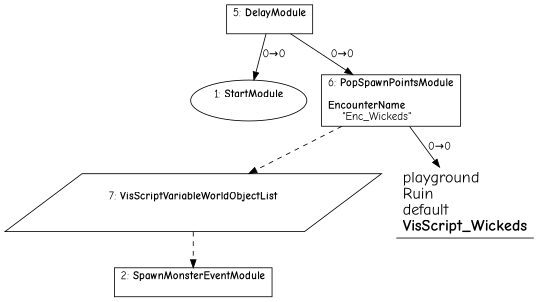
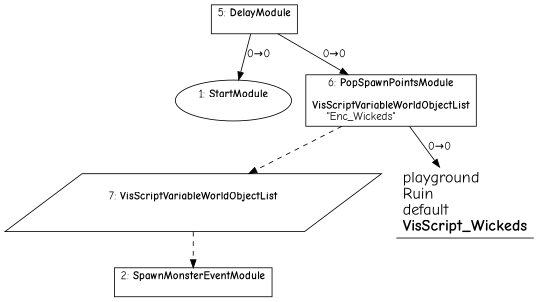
(367, 105) -> (391, 105)
